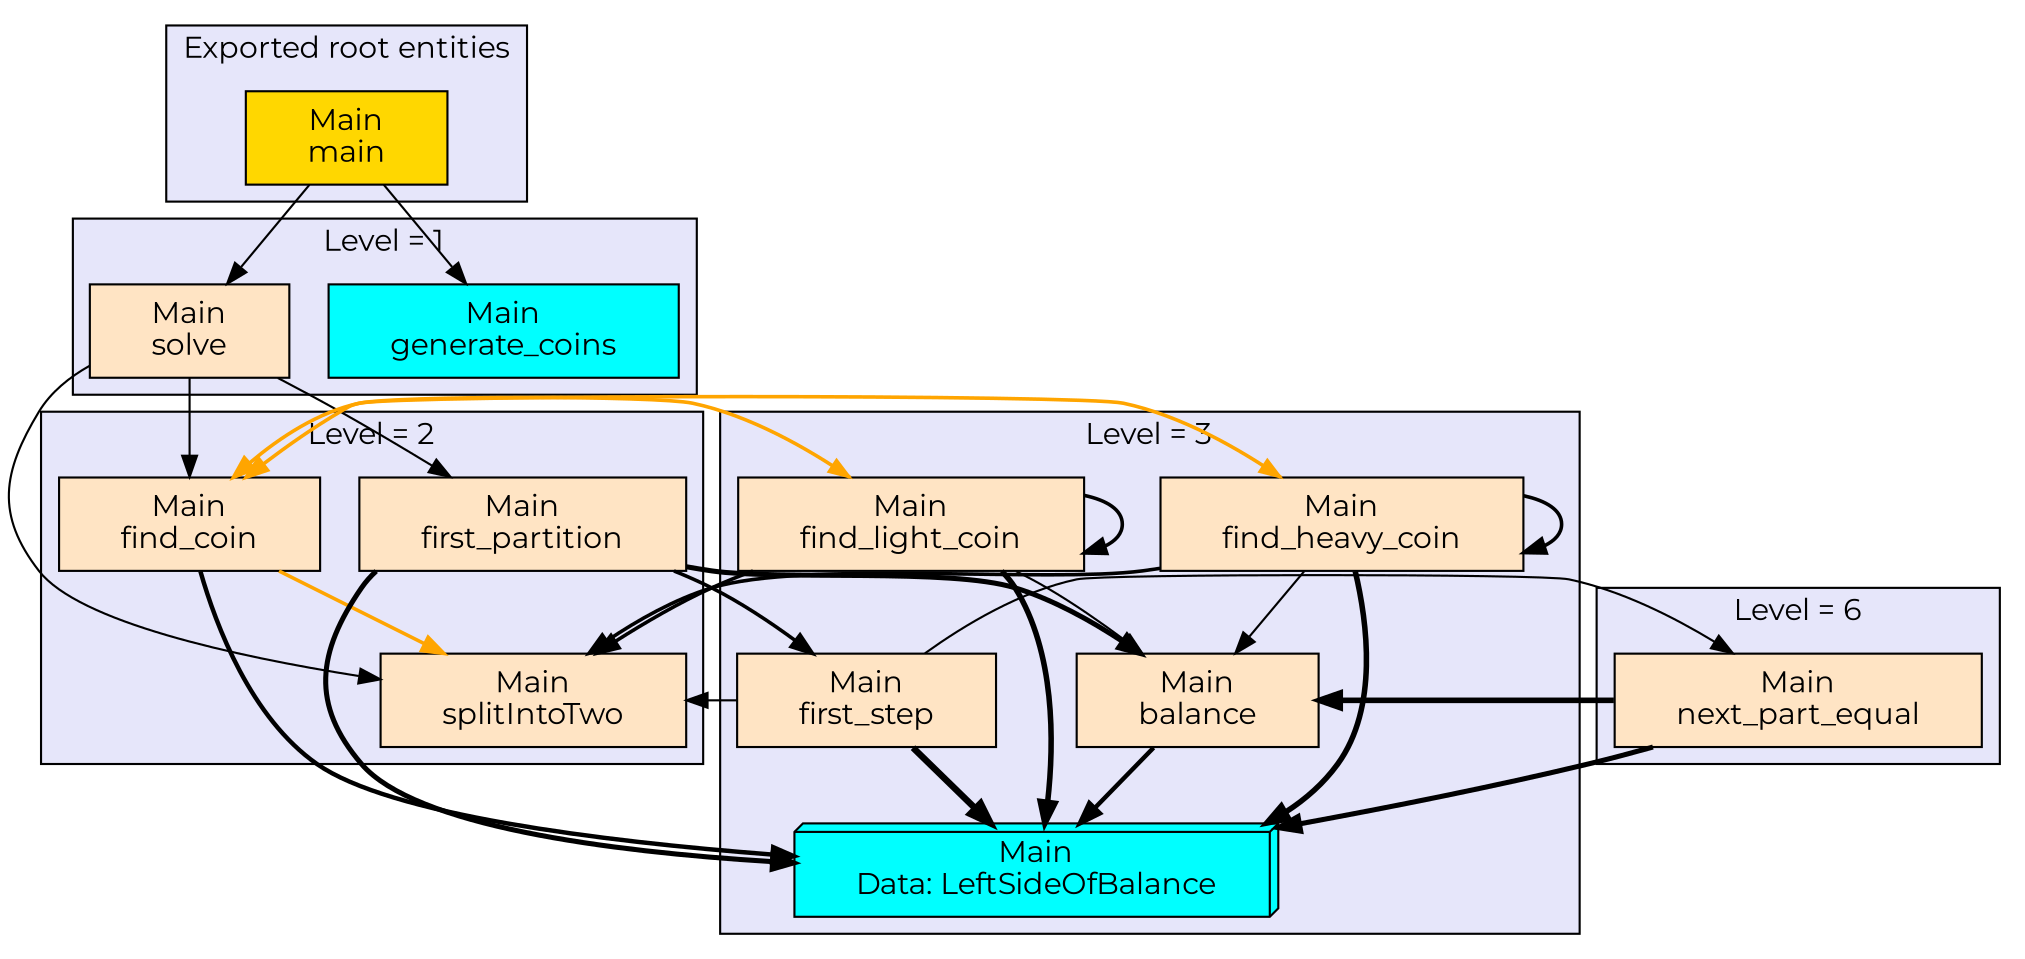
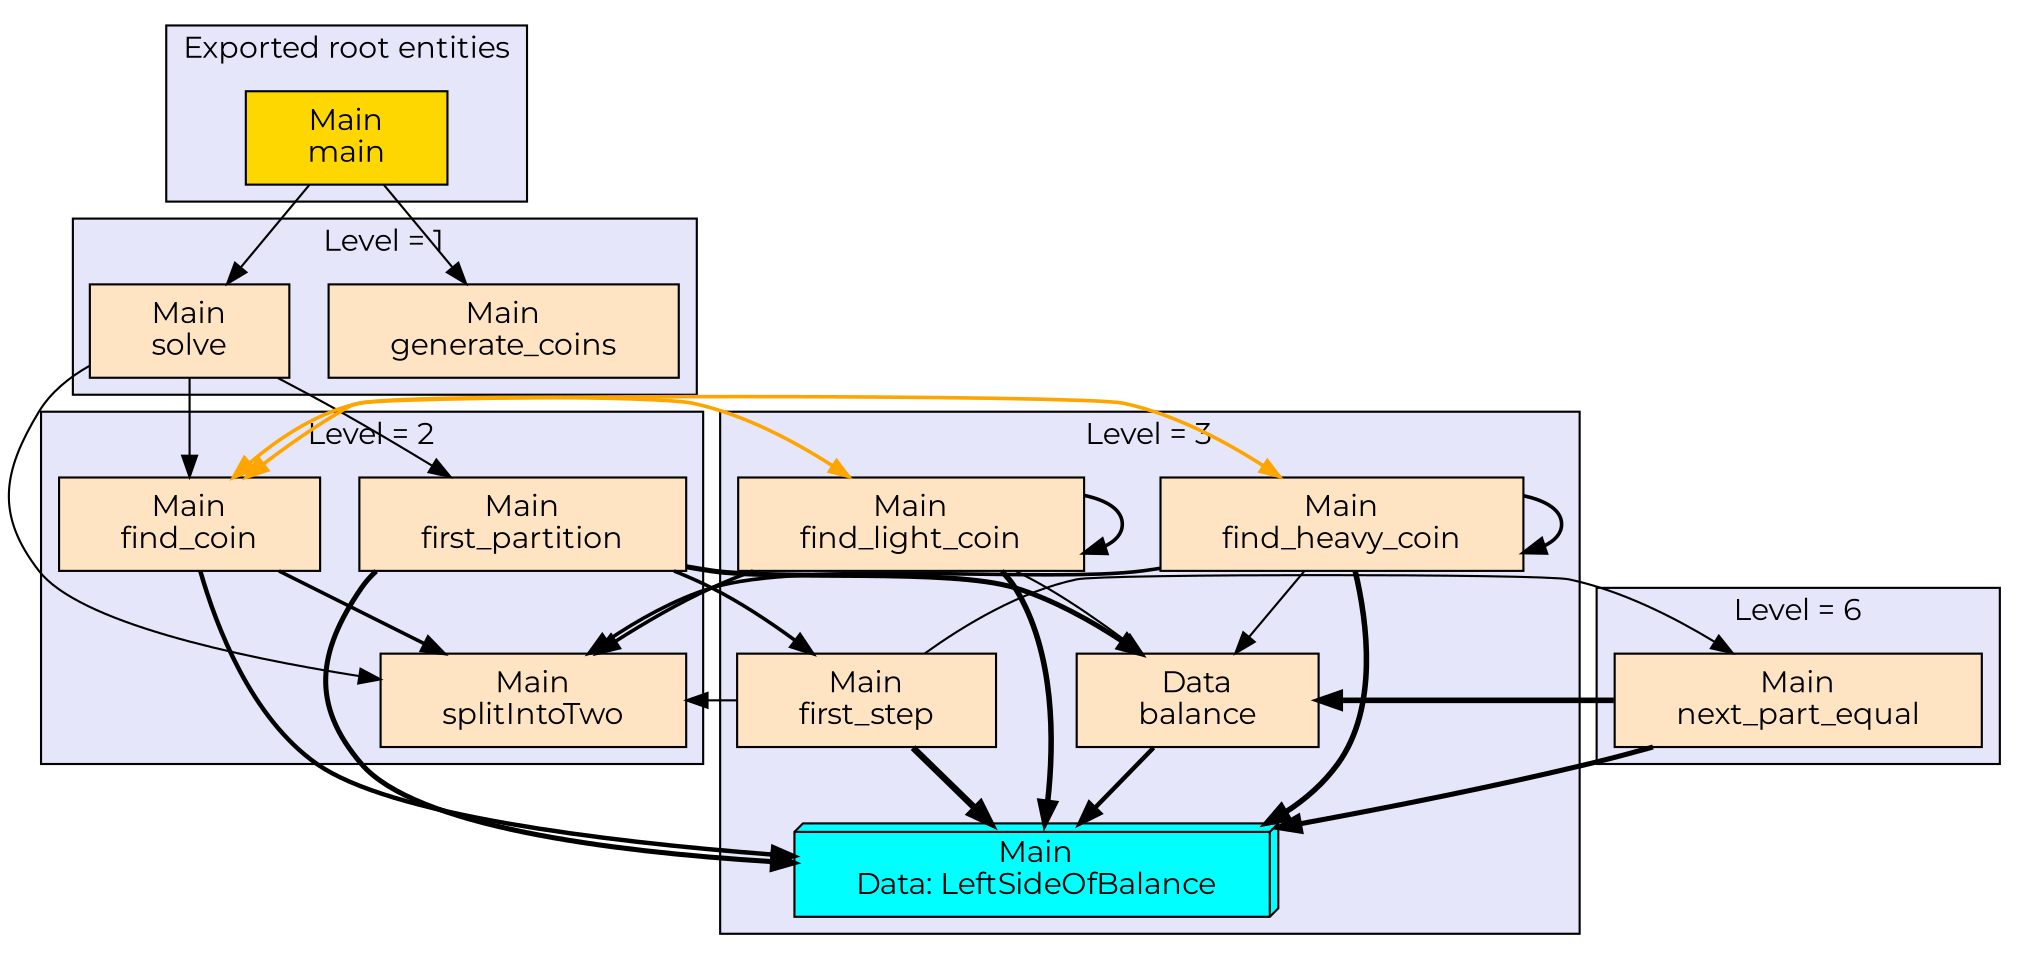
(504, 331) -> (504, 331)
(363, 613) -> (363, 613)
(1198, 700) -> (1198, 700)
